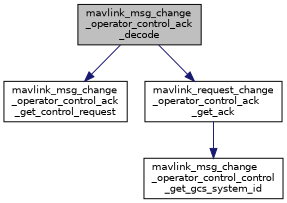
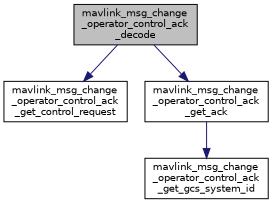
(213, 102) -> (207, 102)
(213, 178) -> (207, 178)
